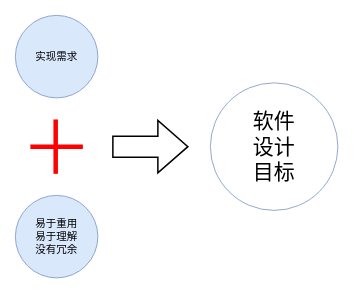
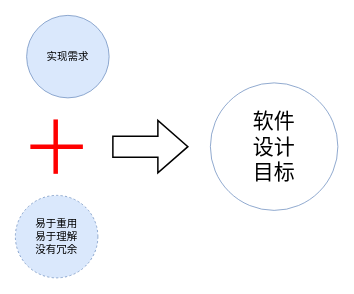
(57, 57) -> (68, 57)
(57, 237) -> (57, 237)
